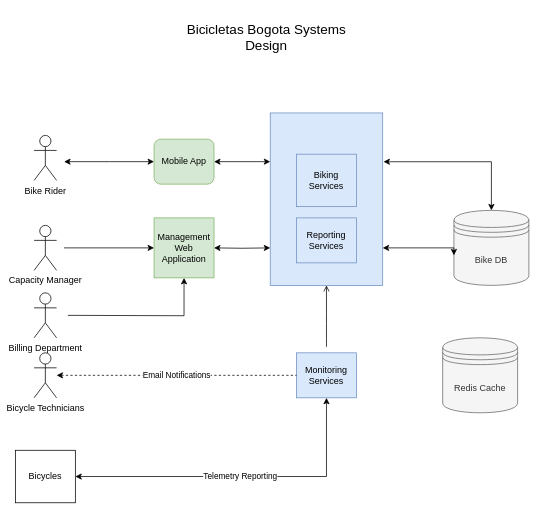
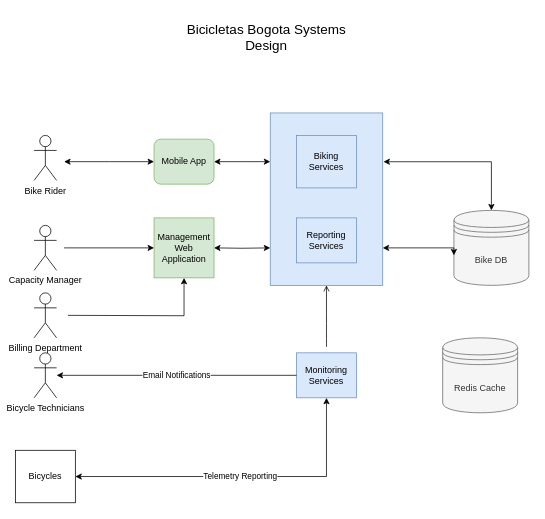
(327, 180) -> (327, 162)
(253, 375) -> (253, 375)
